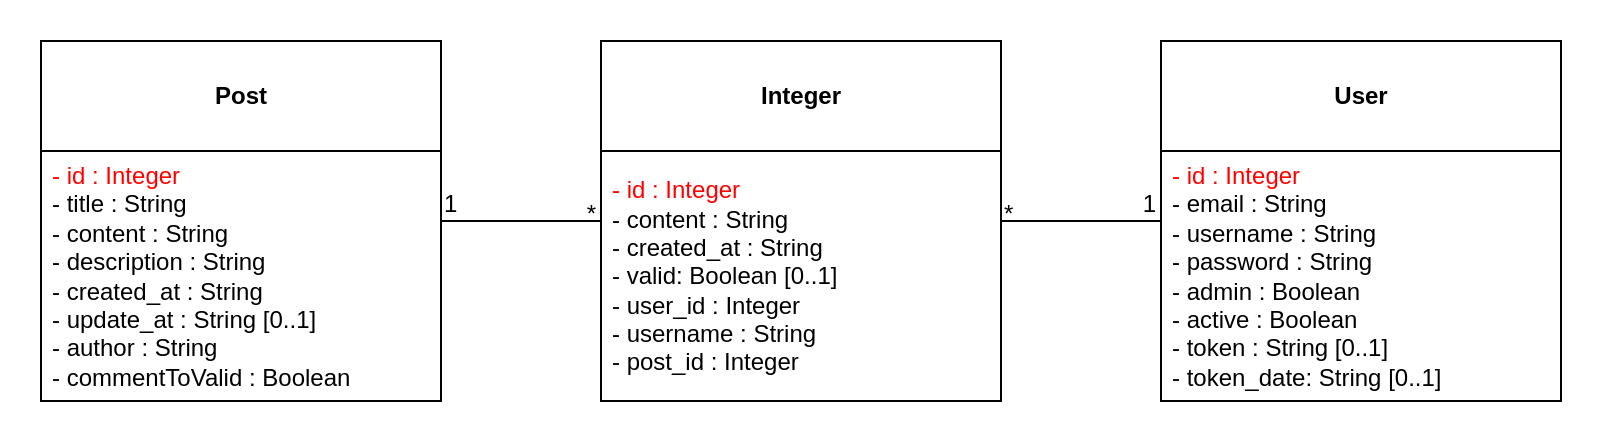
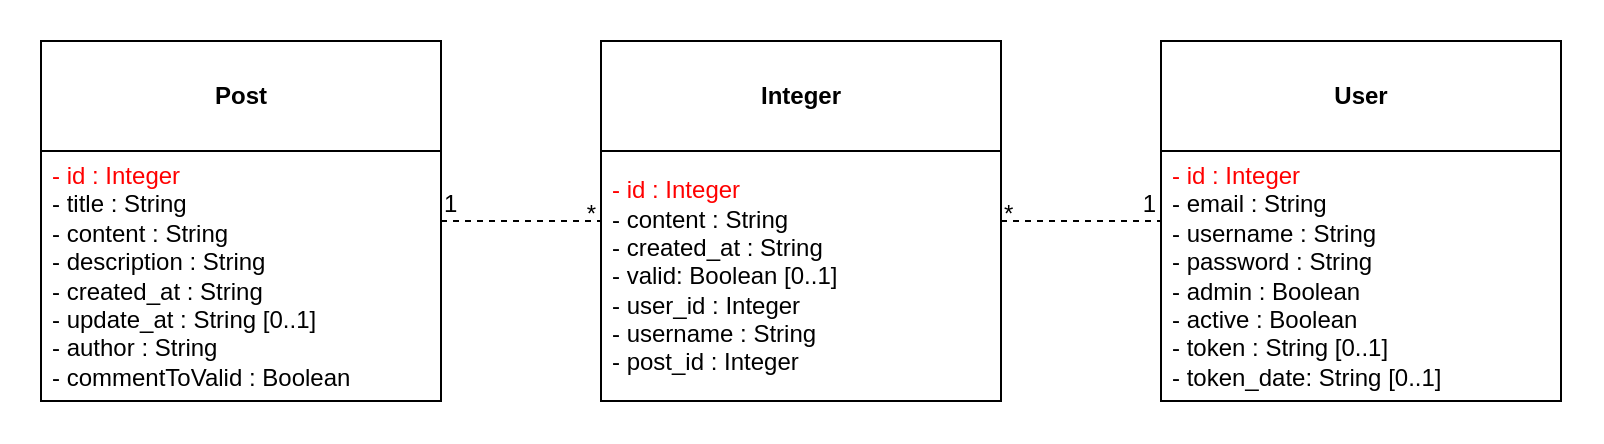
(521, 221) -> (521, 221)
(1081, 221) -> (1081, 221)
